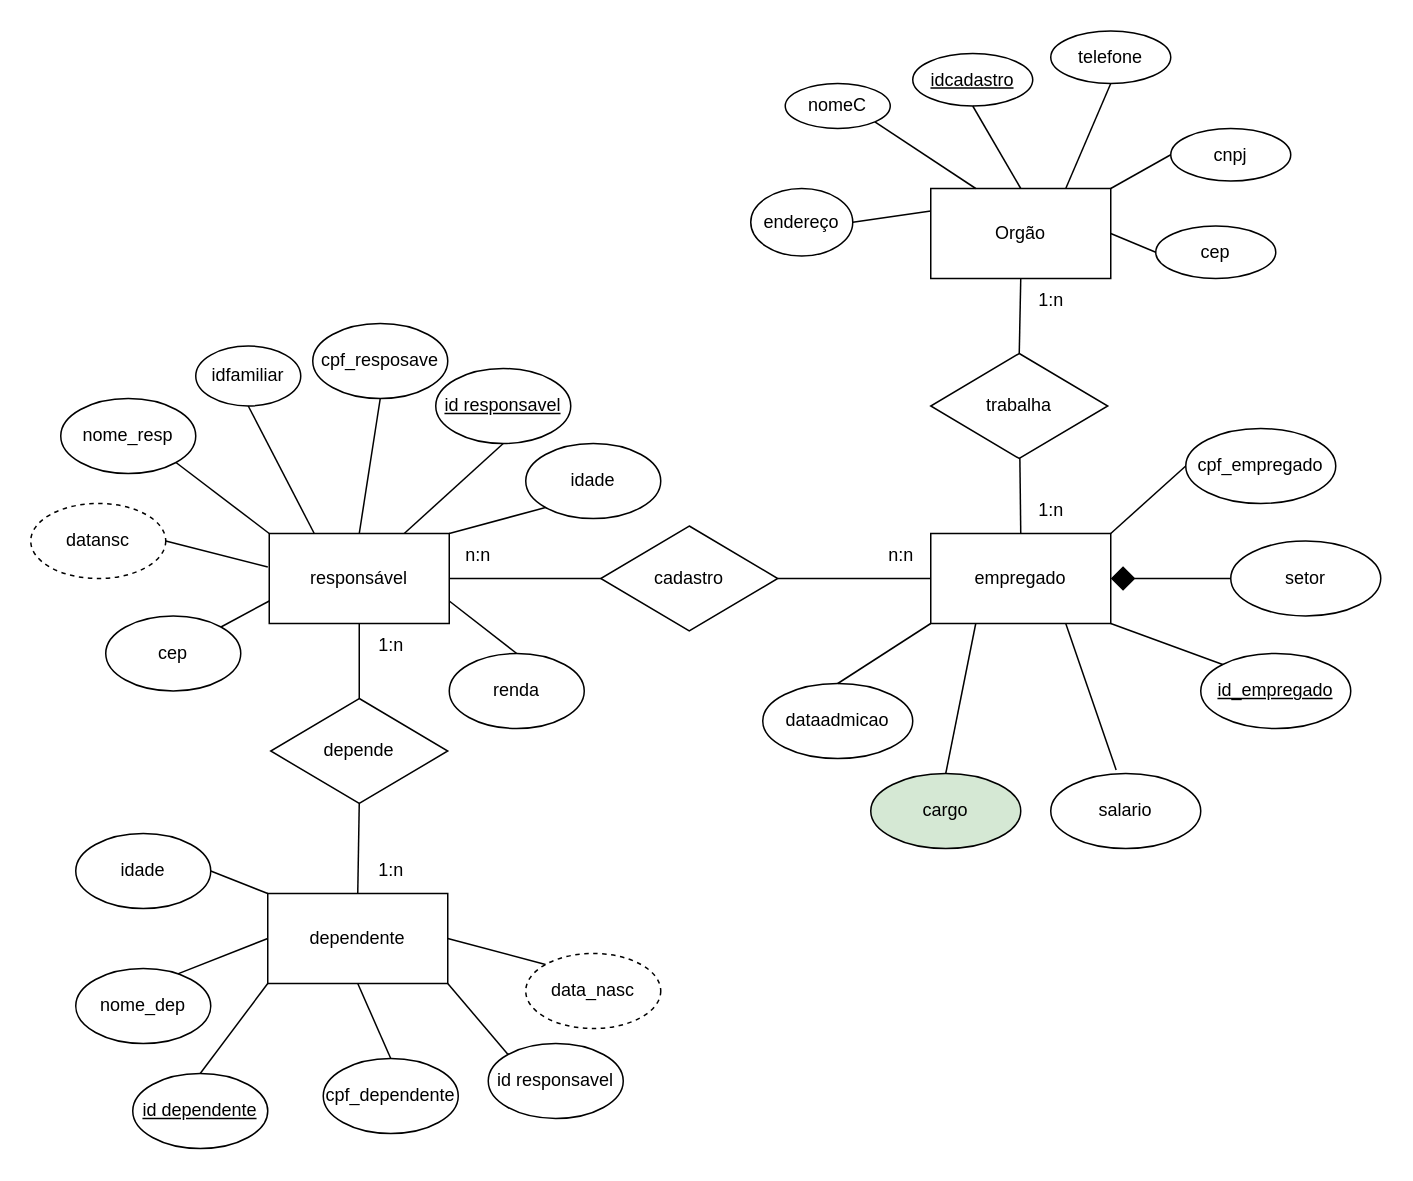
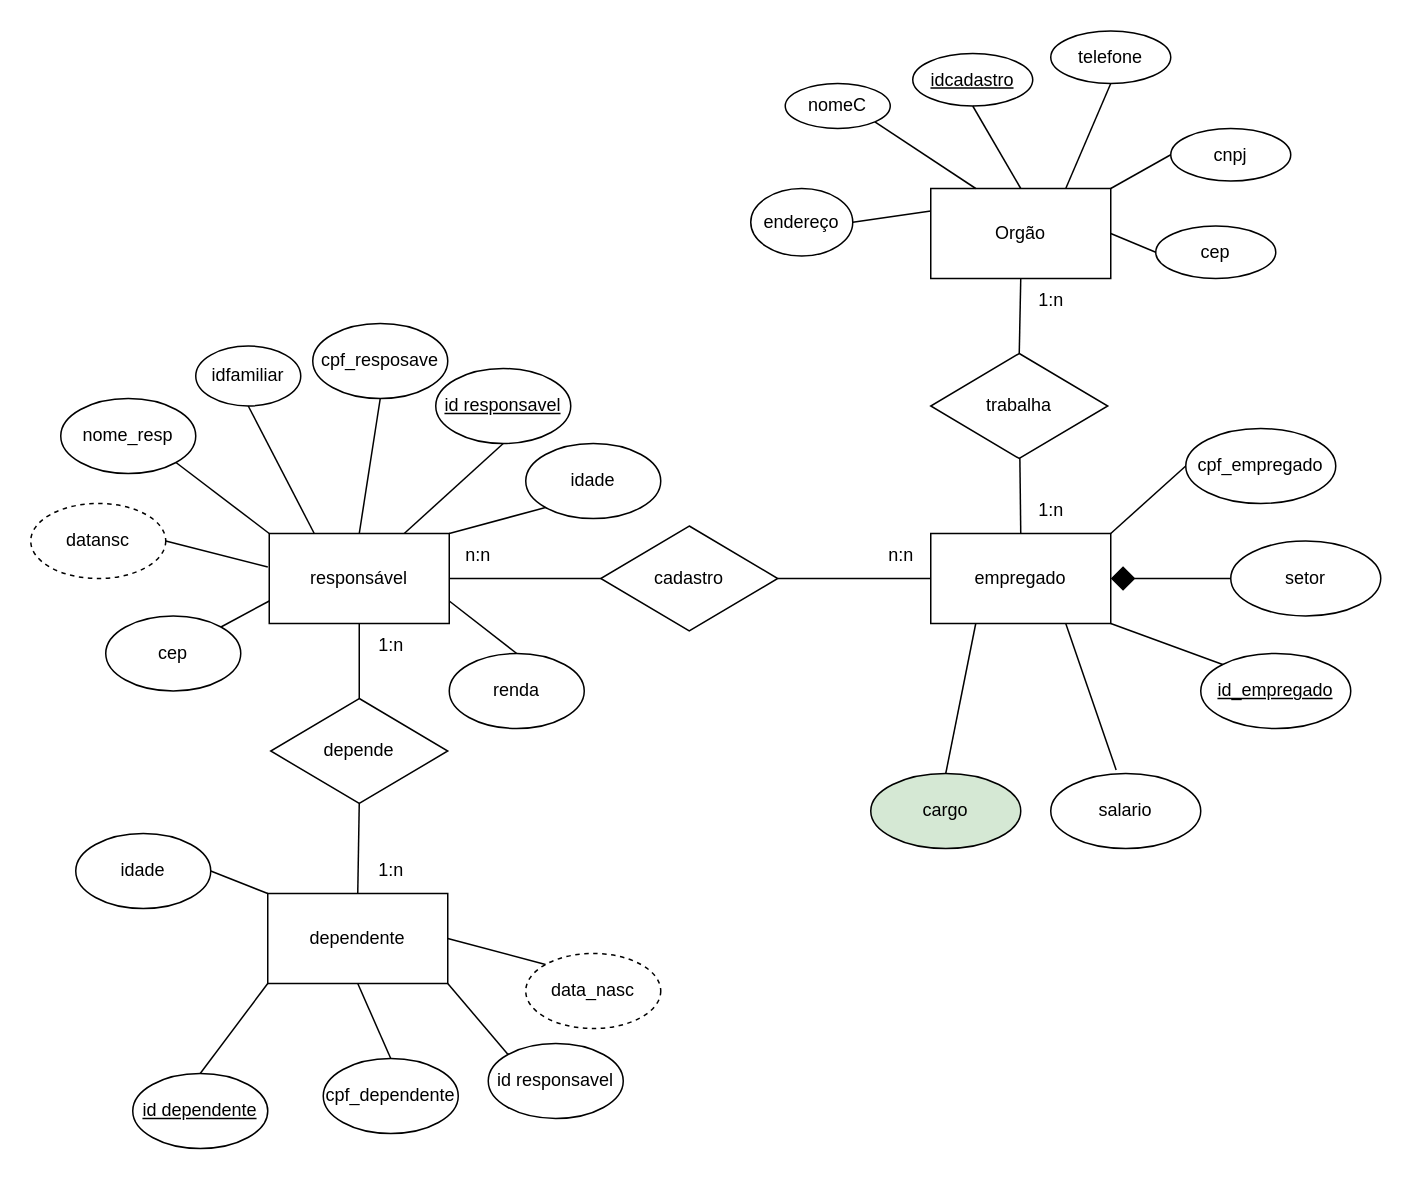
(885, 653) -> none
(838, 721) -> none
(224, 956) -> none
(143, 1006) -> none
